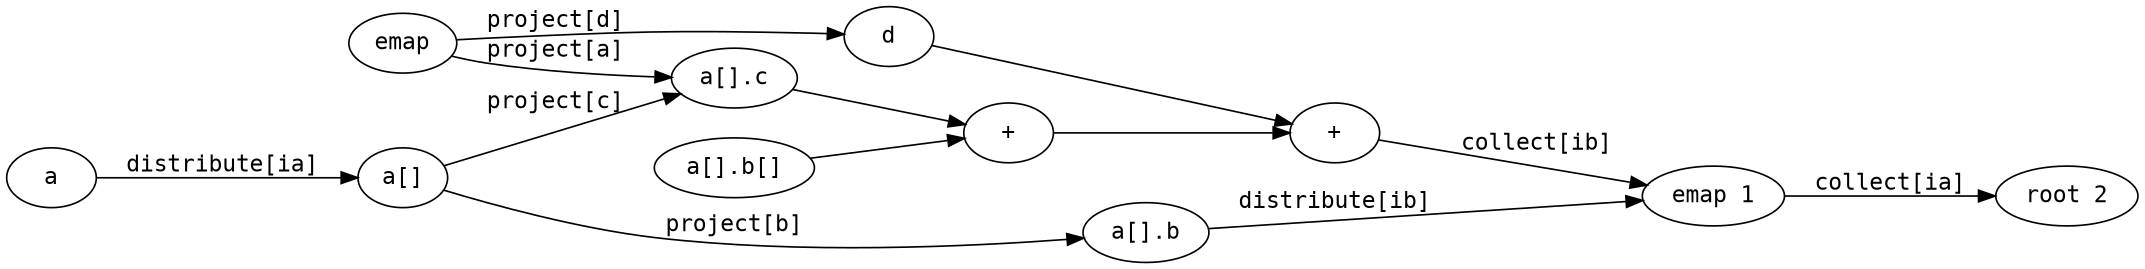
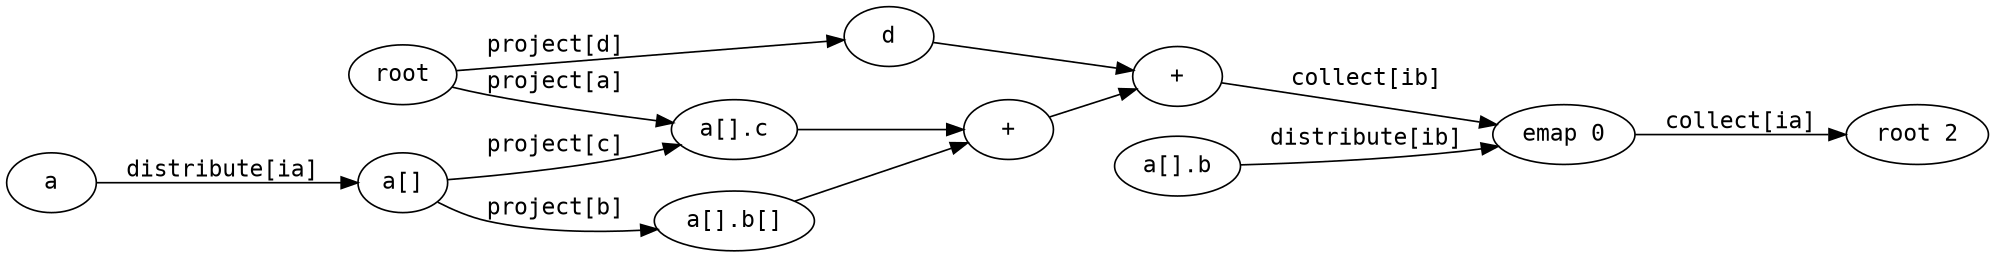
(403, 43) -> (403, 75)
(1713, 196) -> (1564, 135)
(753, 245) -> (537, 229)
